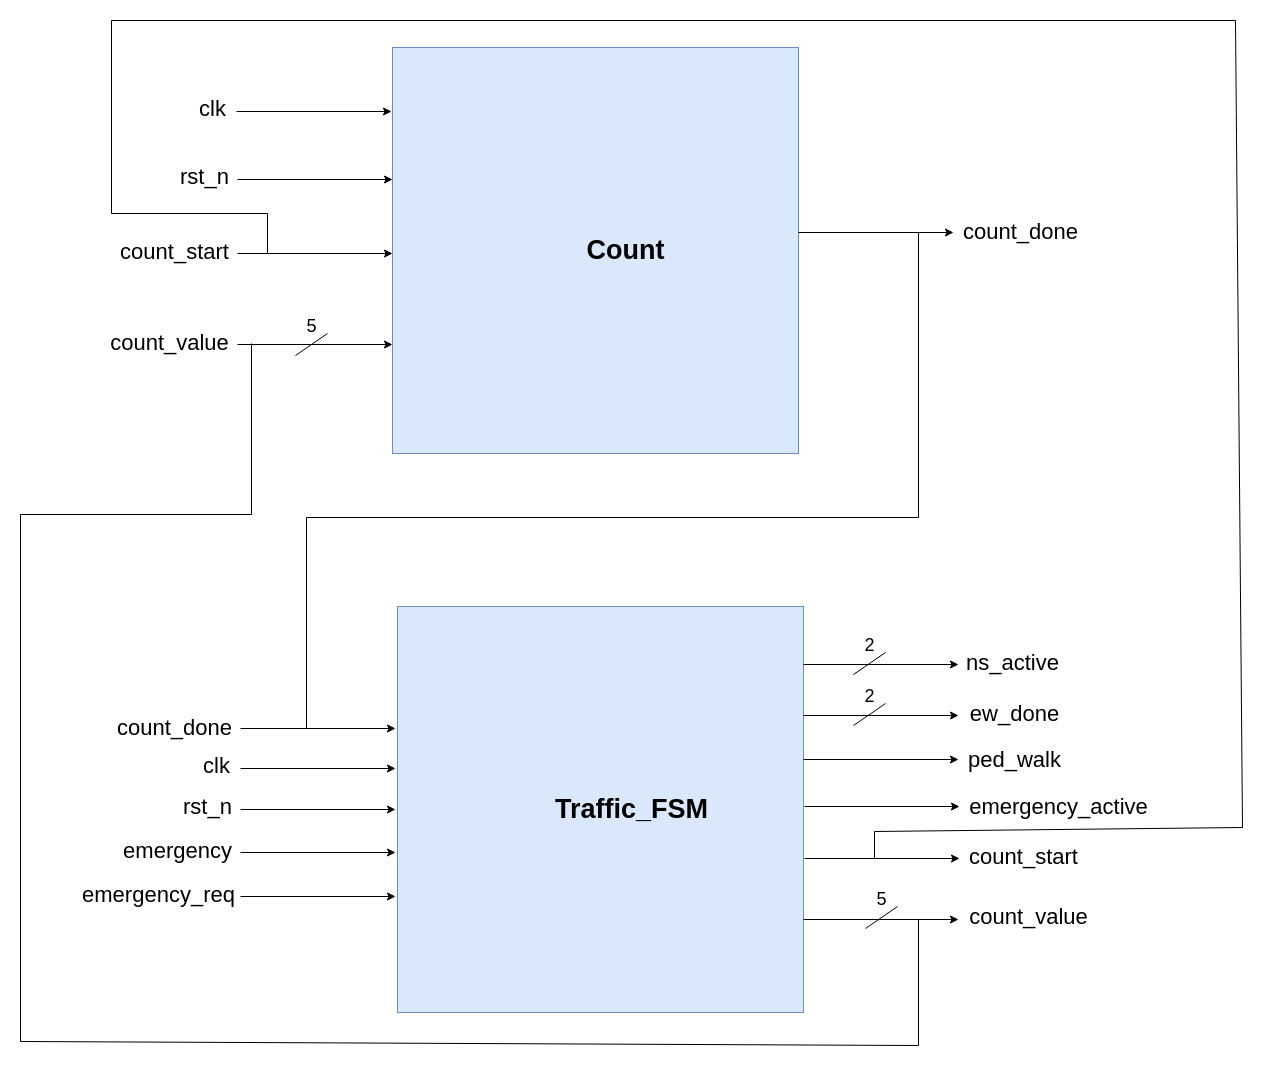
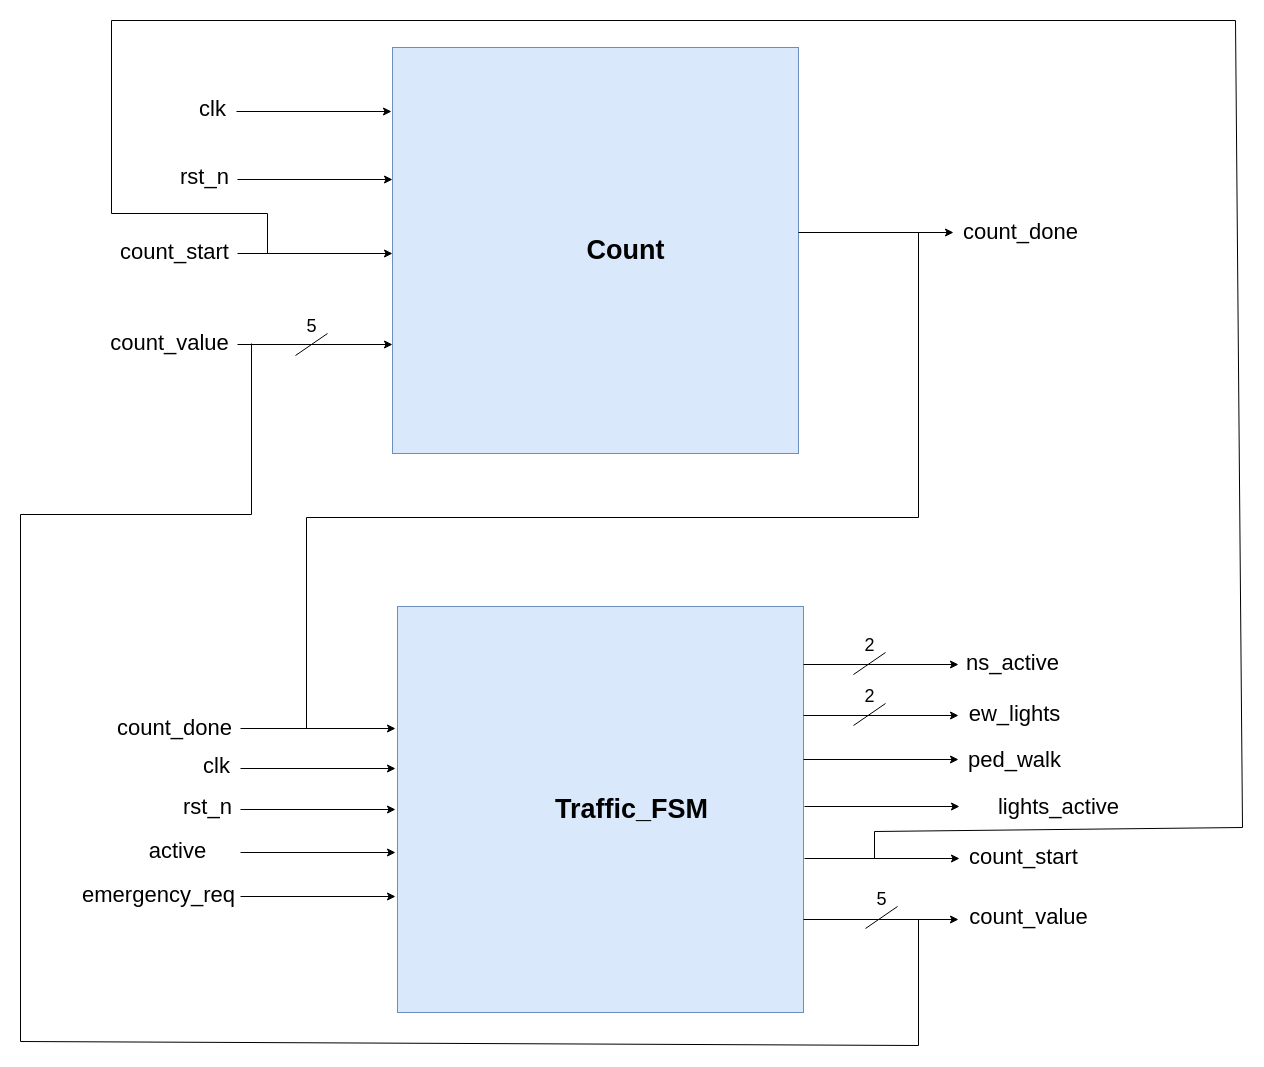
(1015, 715) -> (1015, 715)
(1059, 808) -> (1059, 808)
(178, 852) -> (178, 852)
